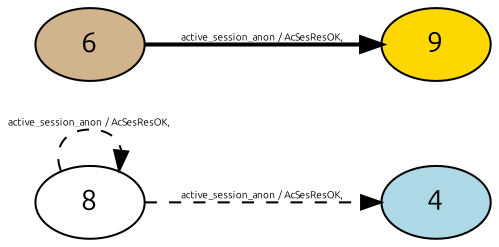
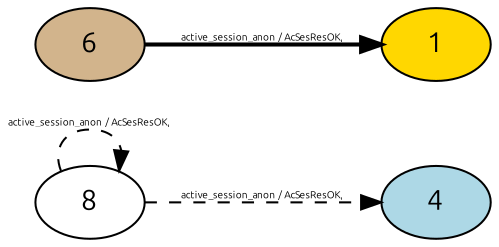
(436, 45) -> (436, 45)
